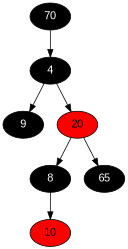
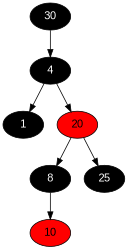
(50, 17) -> (50, 17)
(23, 125) -> (23, 125)
(104, 179) -> (104, 179)
